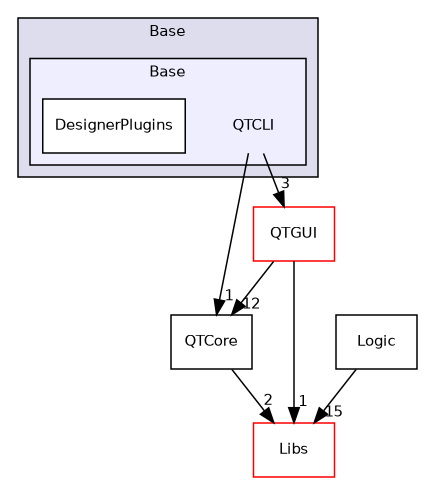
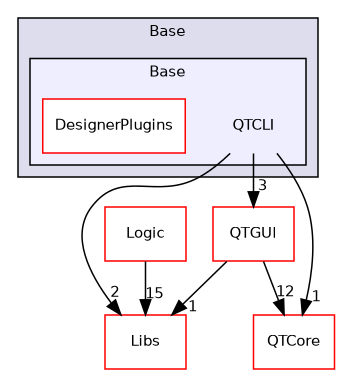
(114, 126) -> (114, 126)
(212, 342) -> (294, 342)
(376, 342) -> (146, 234)
(248, 390) -> (111, 191)
